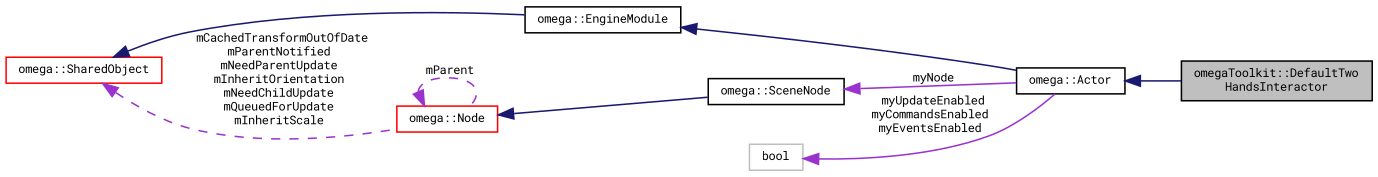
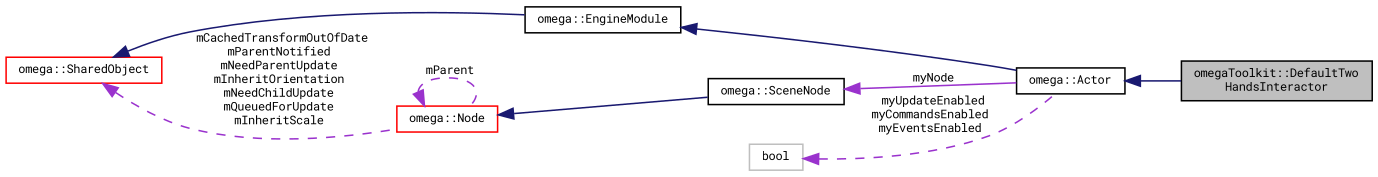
(944, 148) -> (944, 148)
